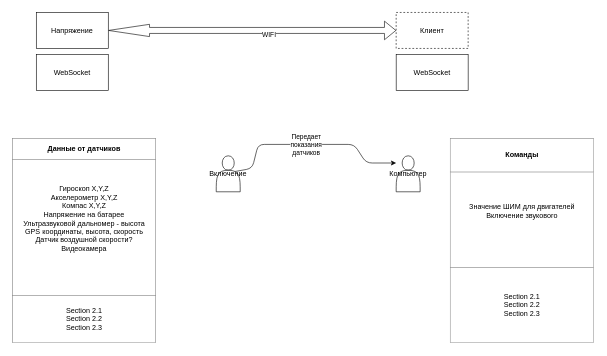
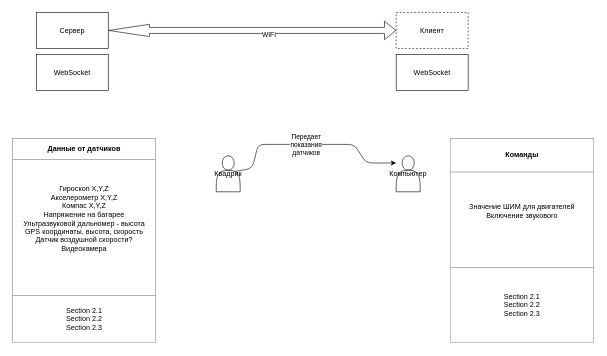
(72, 30) -> (72, 30)
(228, 174) -> (228, 174)
